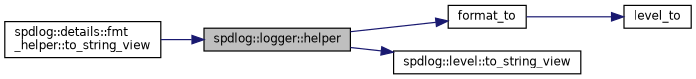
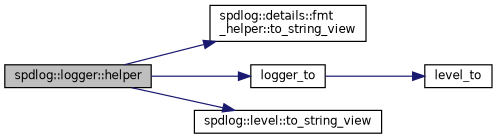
(487, 17) -> (288, 76)
(176, 40) -> (164, 55)
